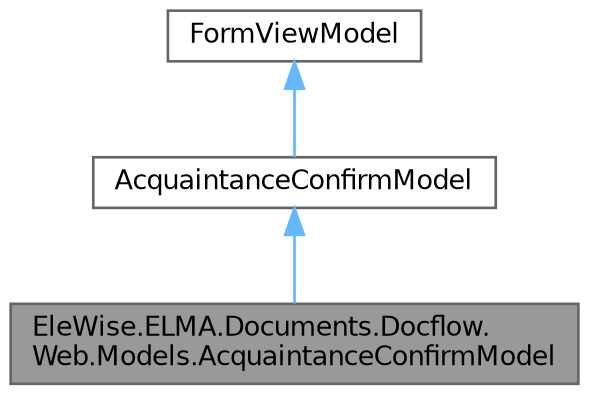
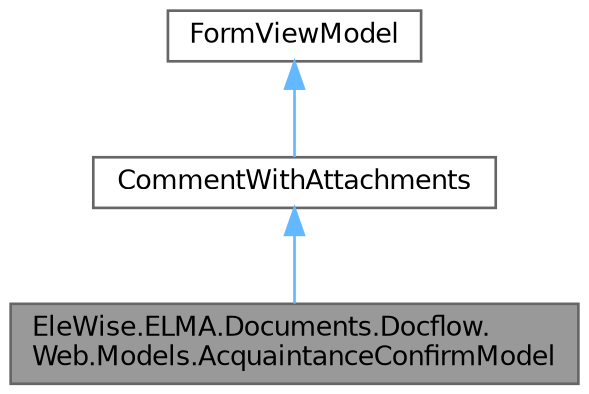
(295, 183) -> (295, 183)
